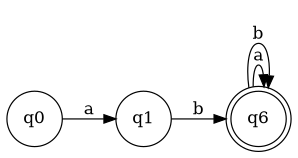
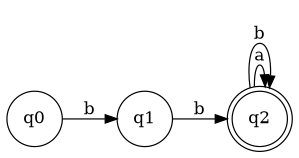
(89, 110) -> (90, 110)
(259, 119) -> (260, 119)
